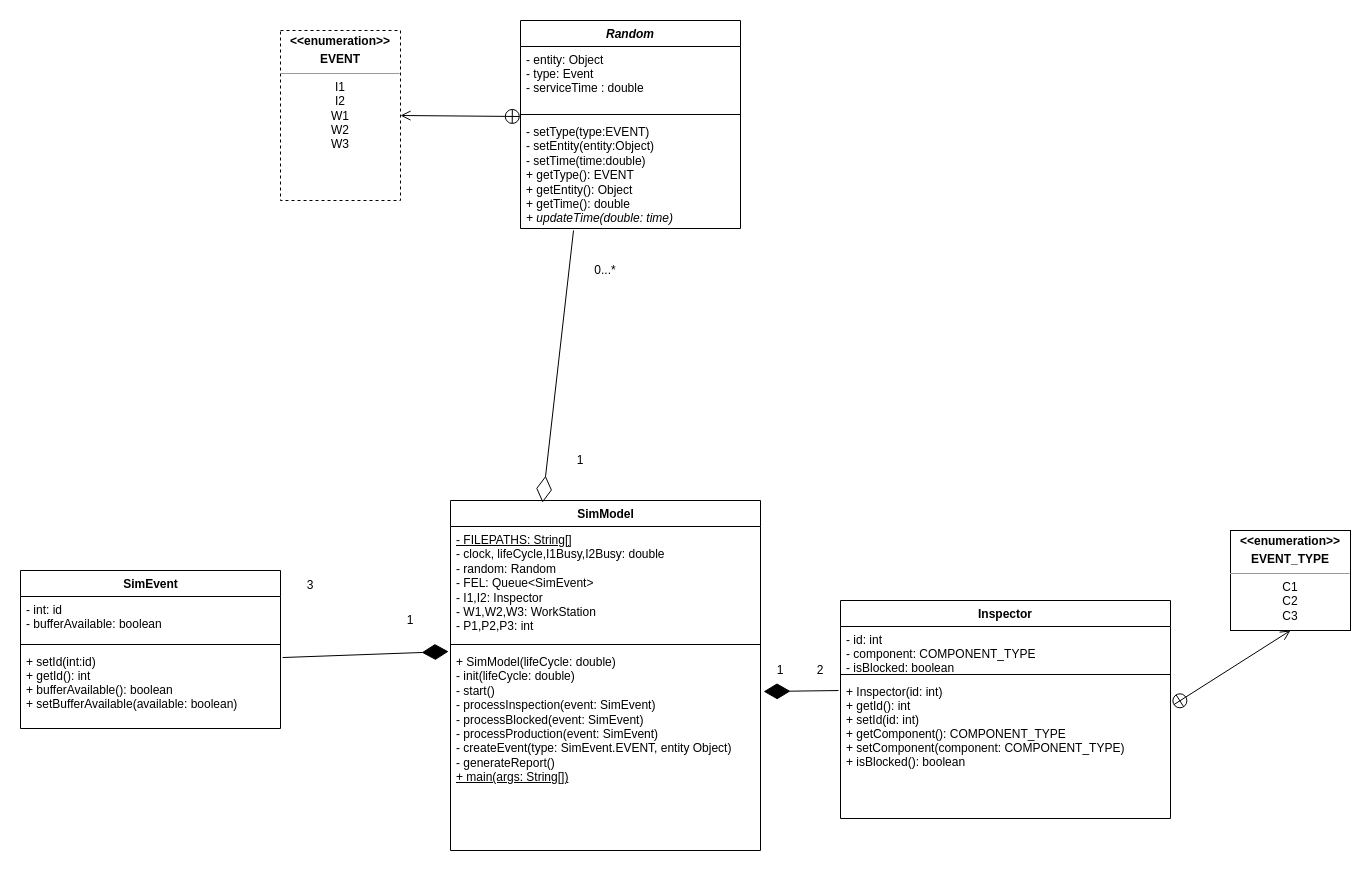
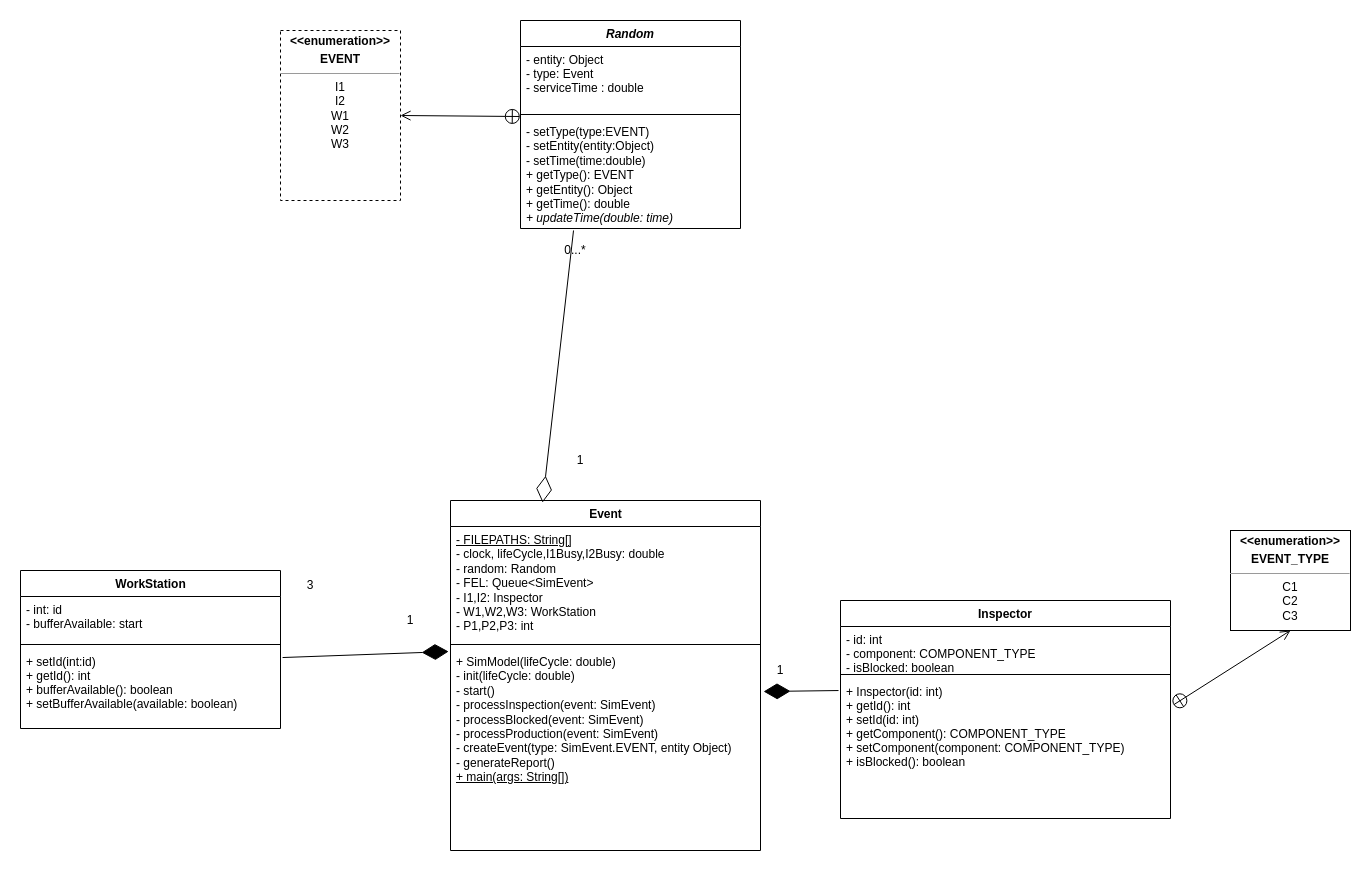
(606, 271) -> (576, 251)
(606, 515) -> (606, 515)
(151, 585) -> (151, 585)
(48, 610) -> (48, 610)
(821, 671) -> none
